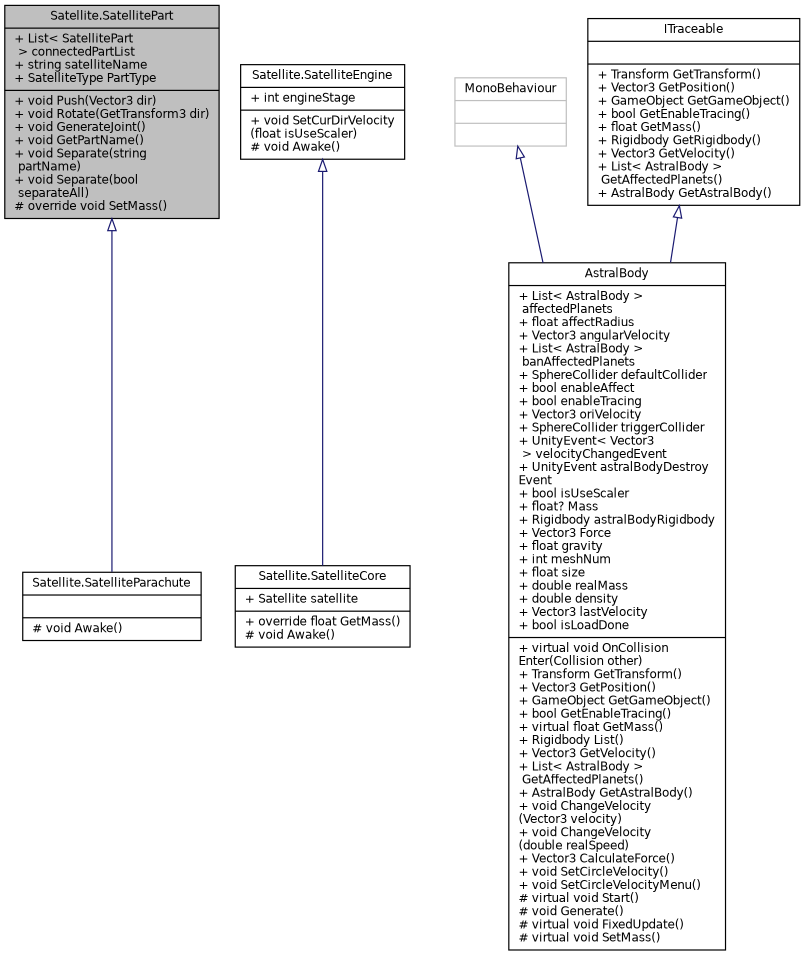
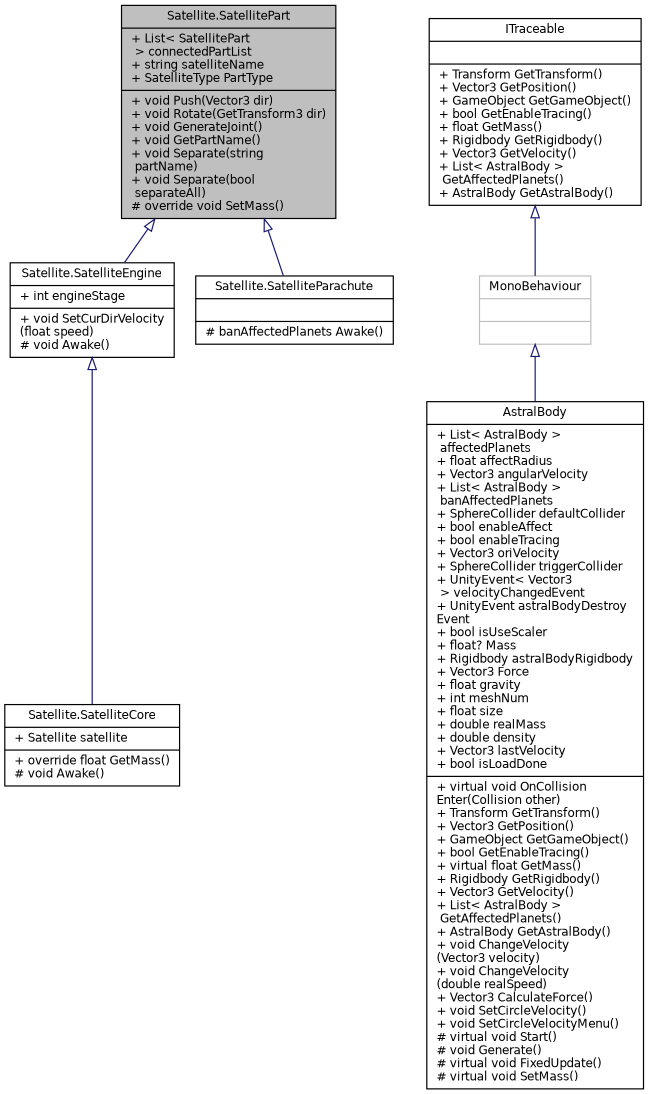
(304, 134) -> (57, 332)
(674, 240) -> (535, 247)
none -> (136, 246)
(78, 629) -> (295, 332)
(571, 740) -> (518, 879)
